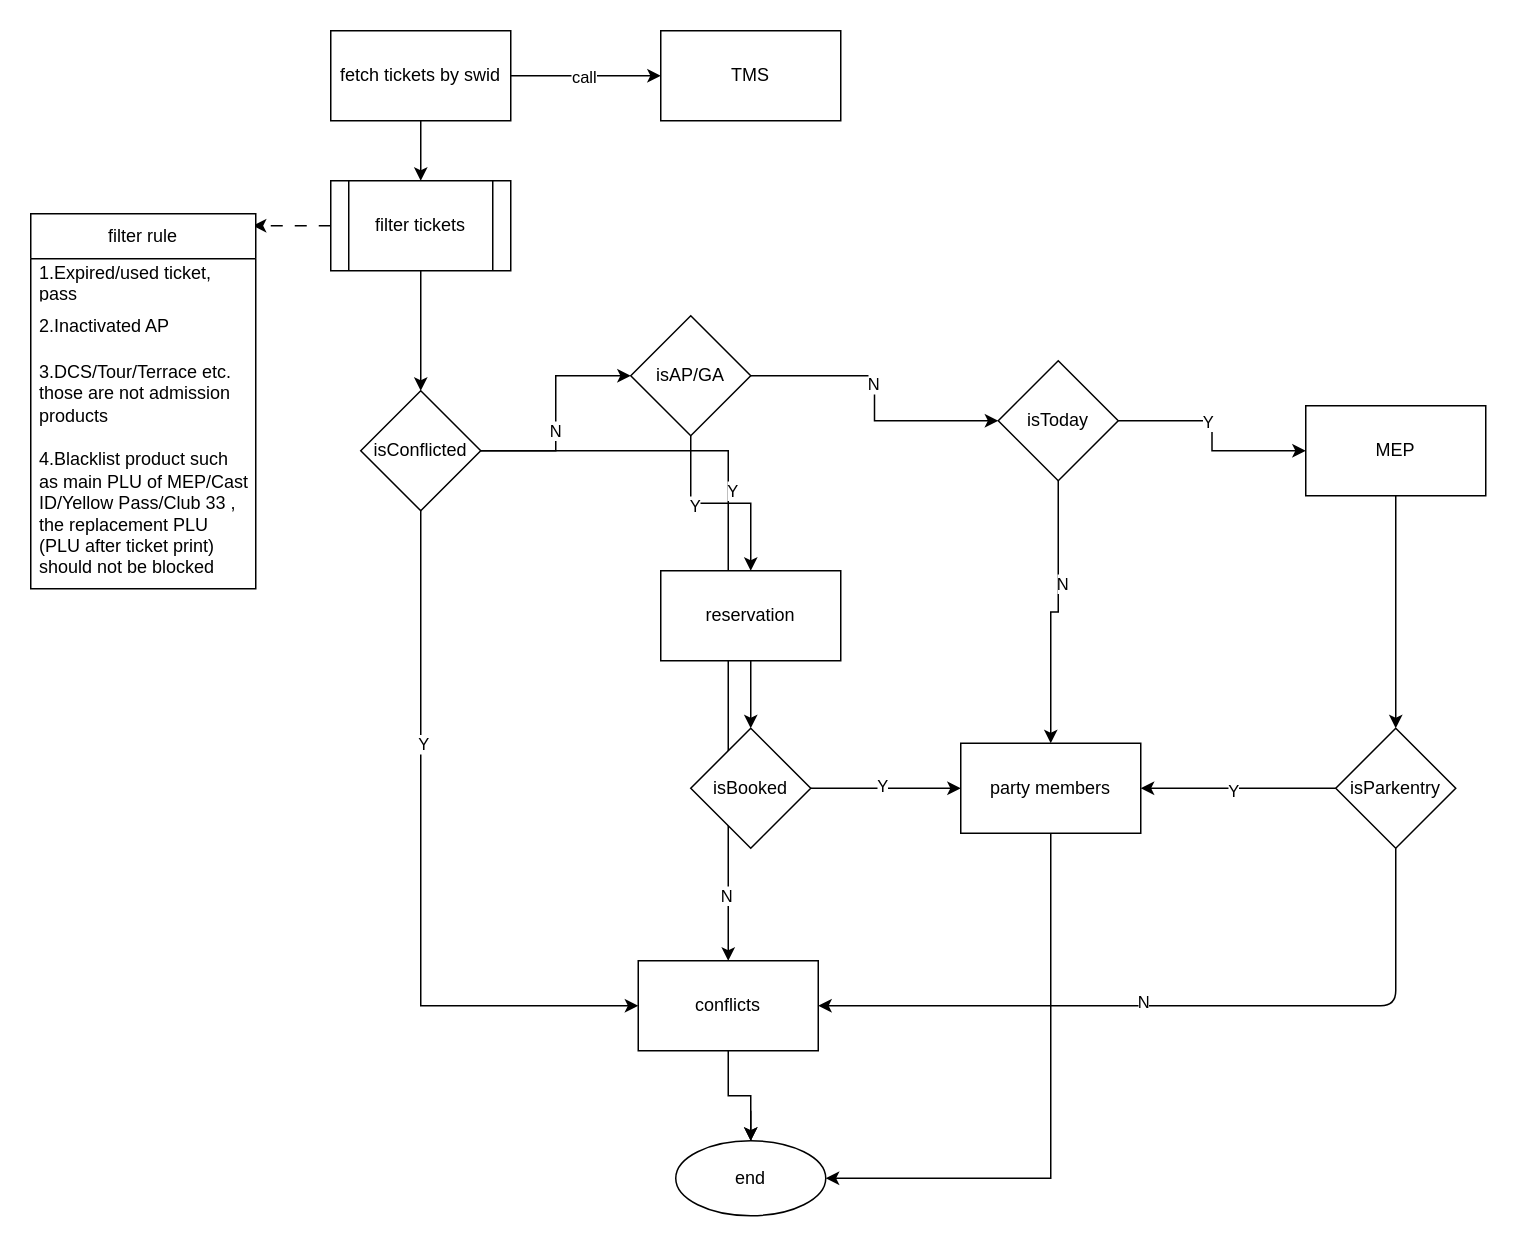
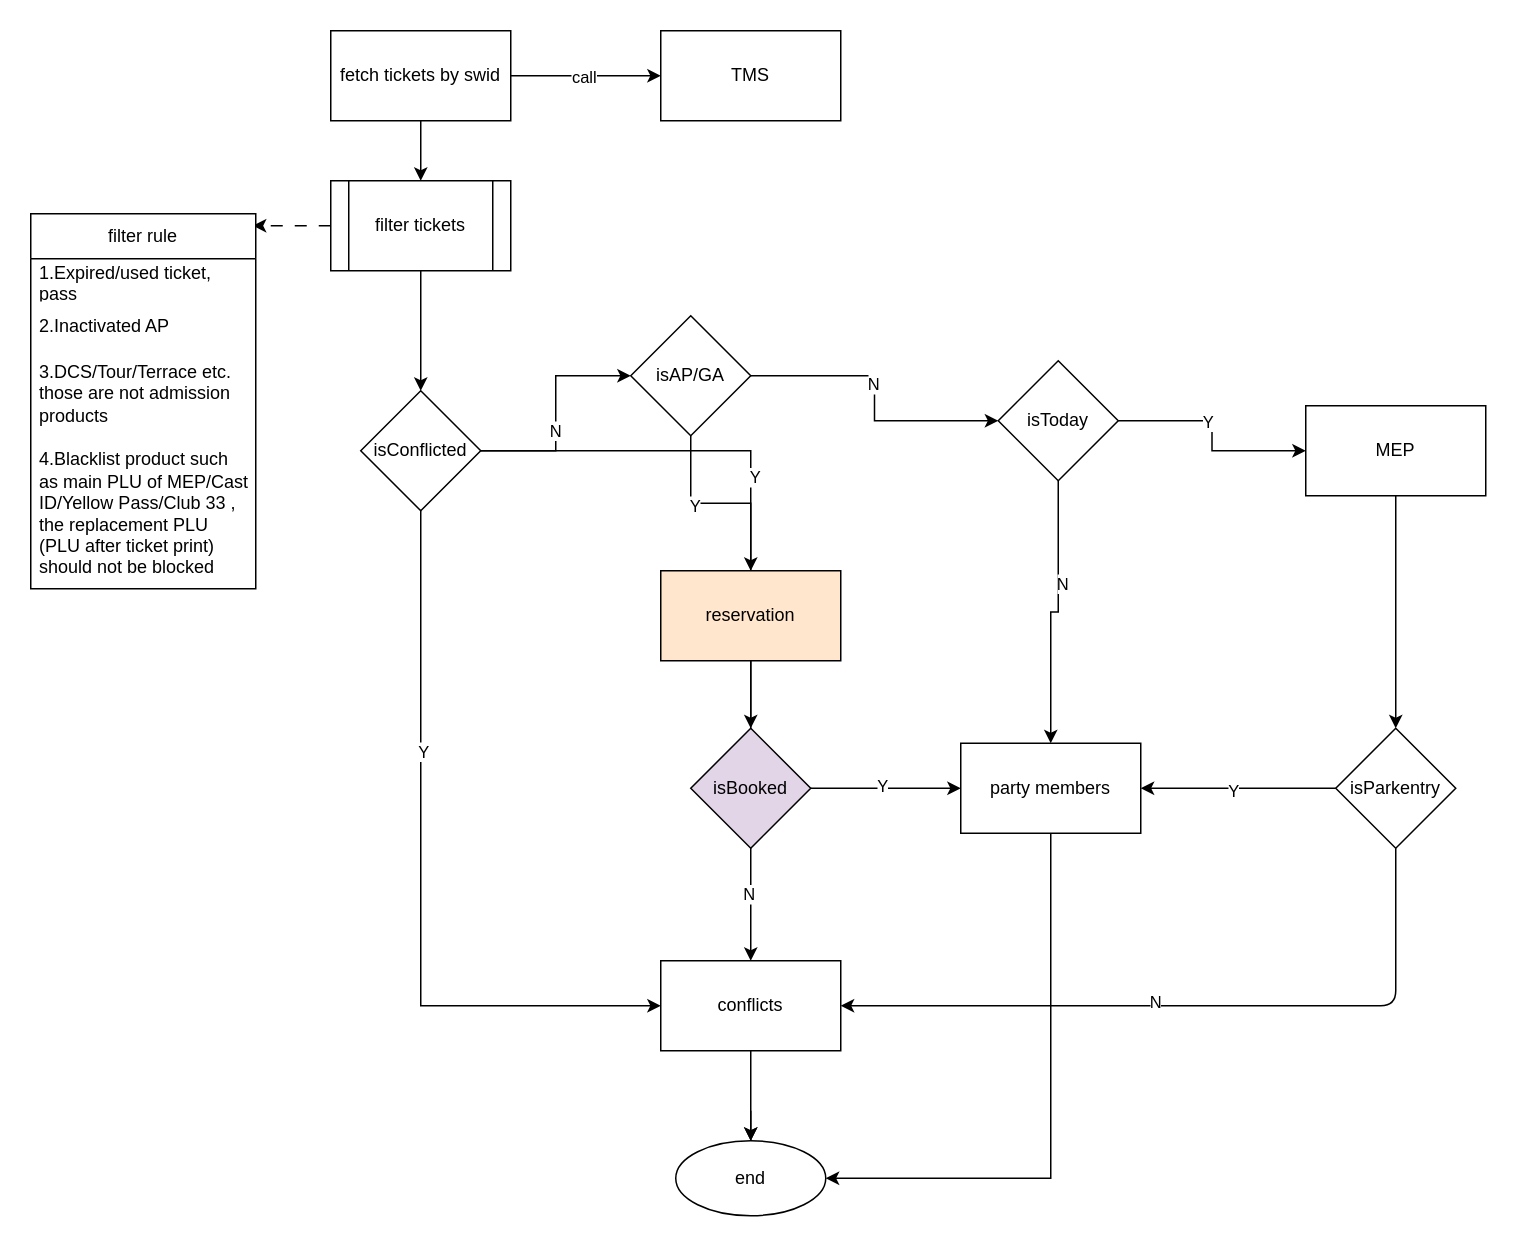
(751, 616) -> (751, 616)
(751, 788) -> (751, 788)
(728, 1006) -> (751, 1006)
